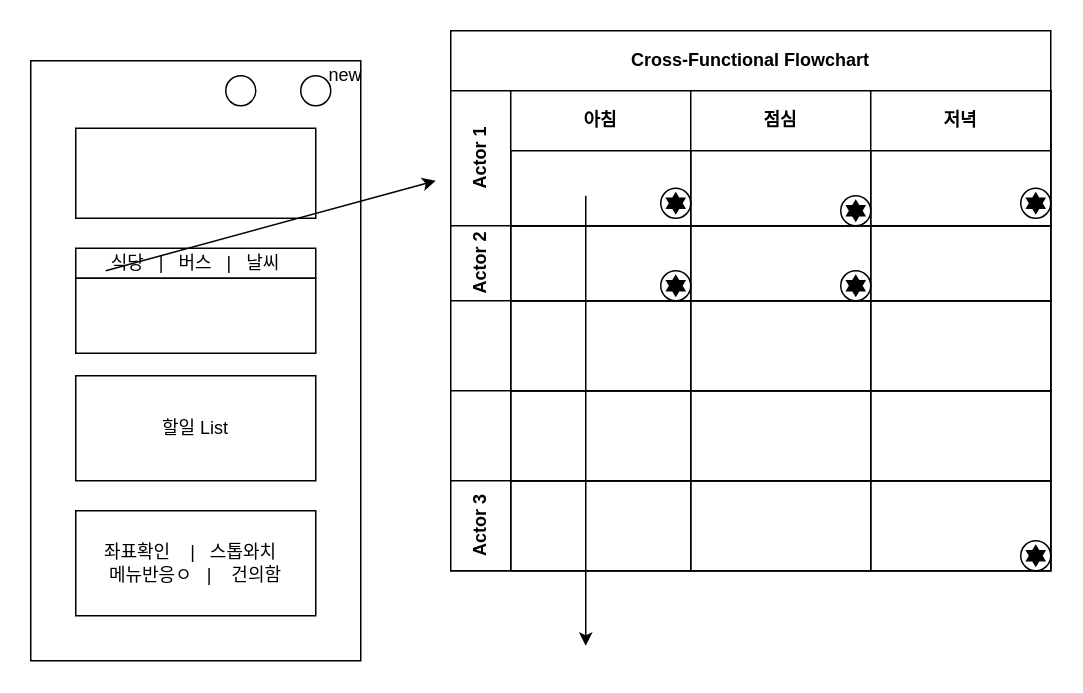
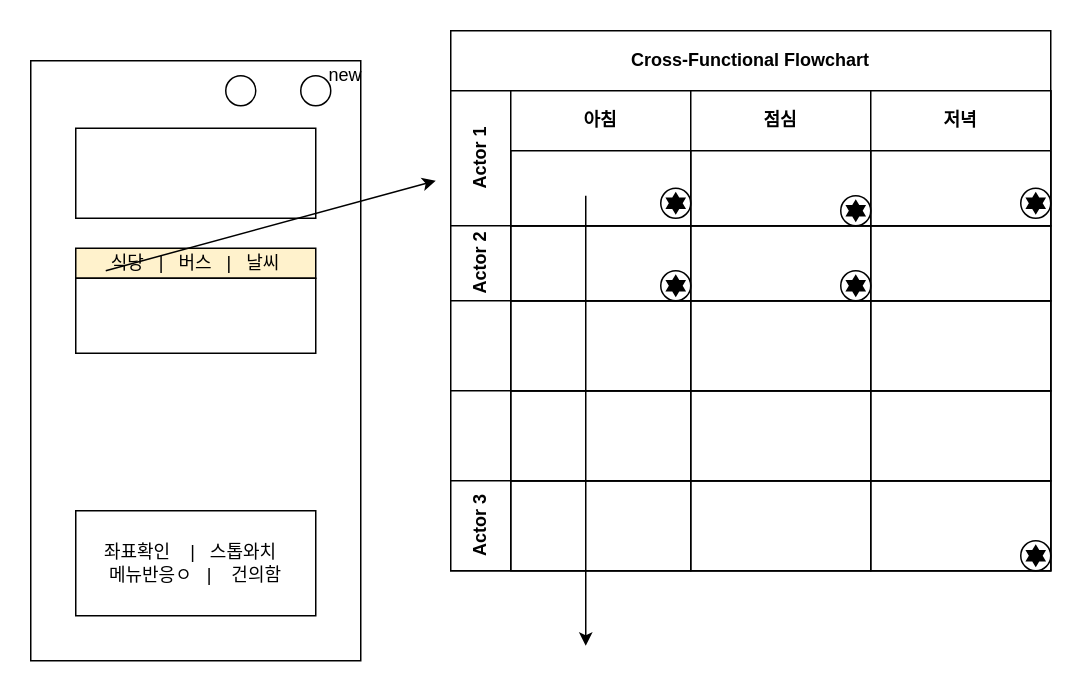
(196, 263) -> (196, 263)
(196, 428) -> none
